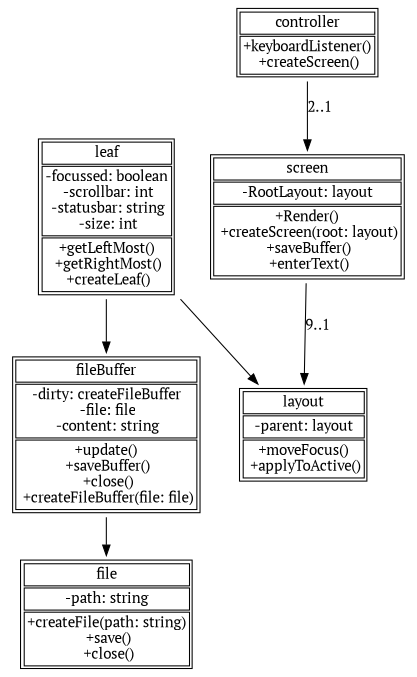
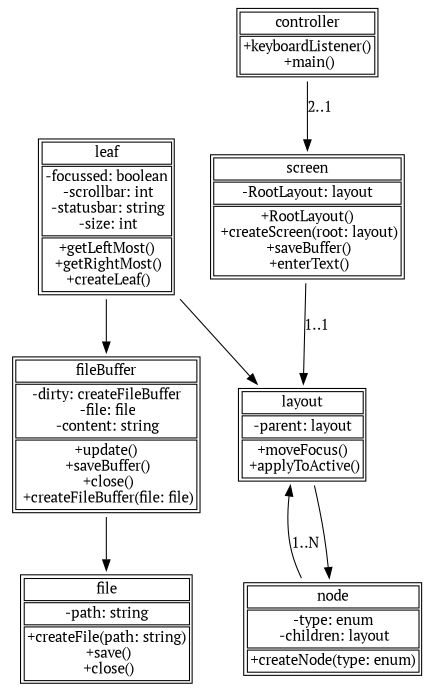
(307, 63) -> (307, 63)
(307, 217) -> (307, 217)
(318, 326) -> (317, 326)
none -> (333, 629)
